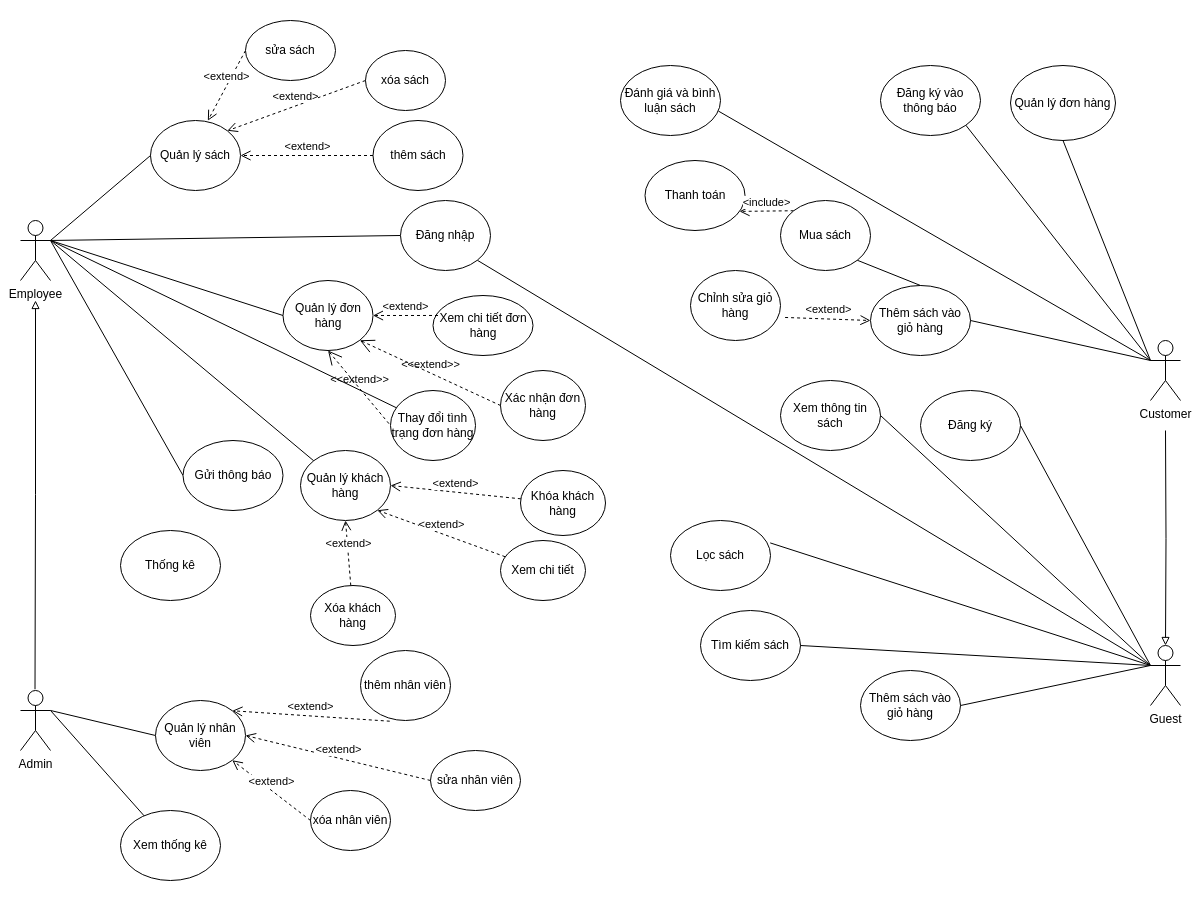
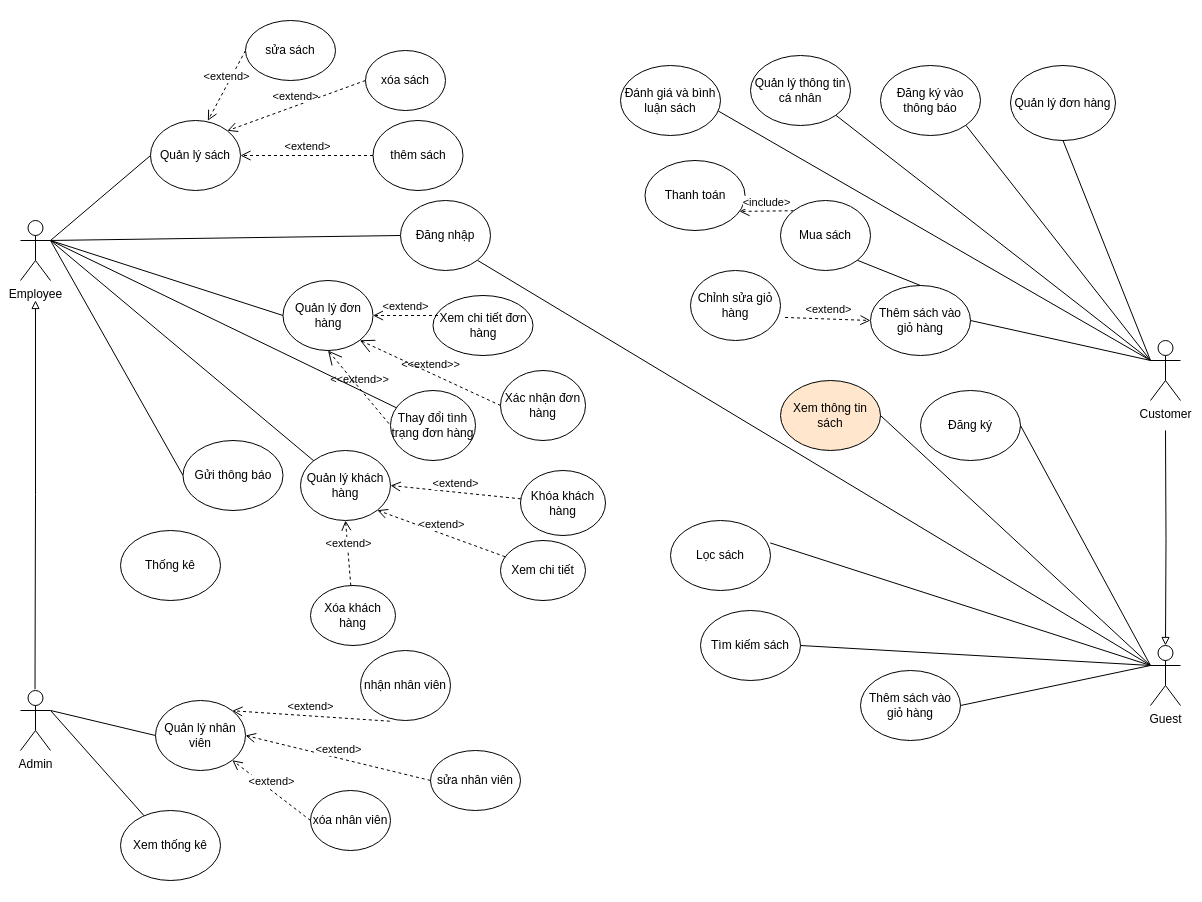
none -> (801, 91)
none -> (988, 234)
(831, 416) -> (831, 416)
(406, 686) -> (406, 686)
